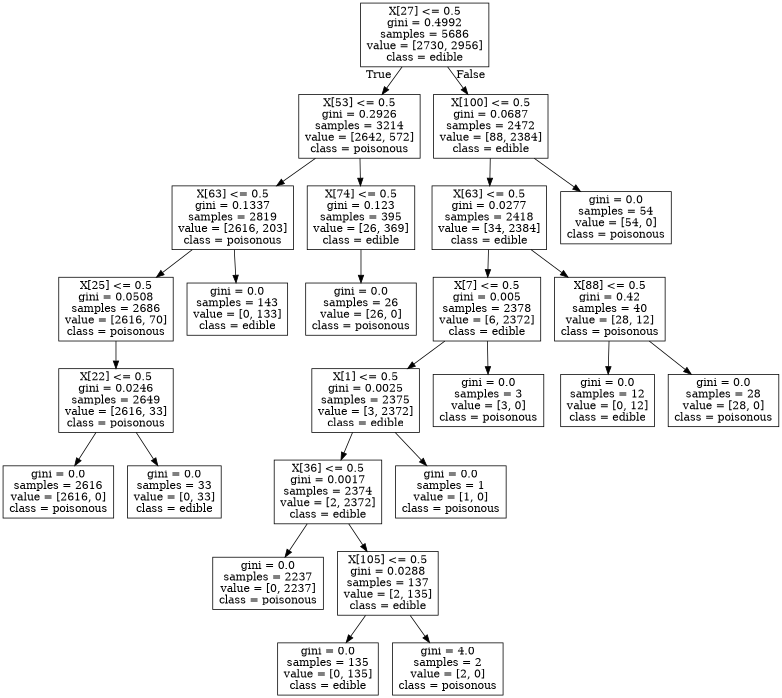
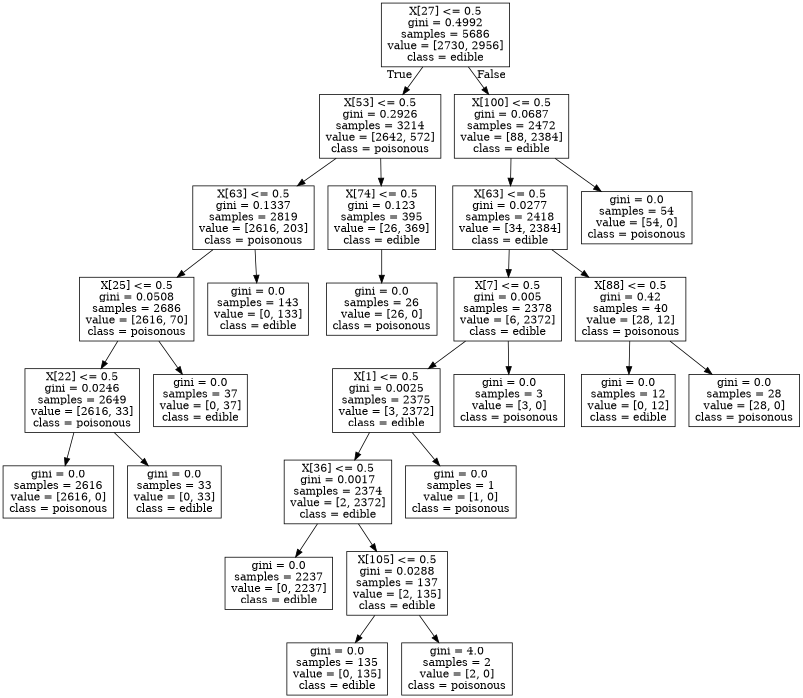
none -> (200, 401)
(268, 583) -> (279, 583)
